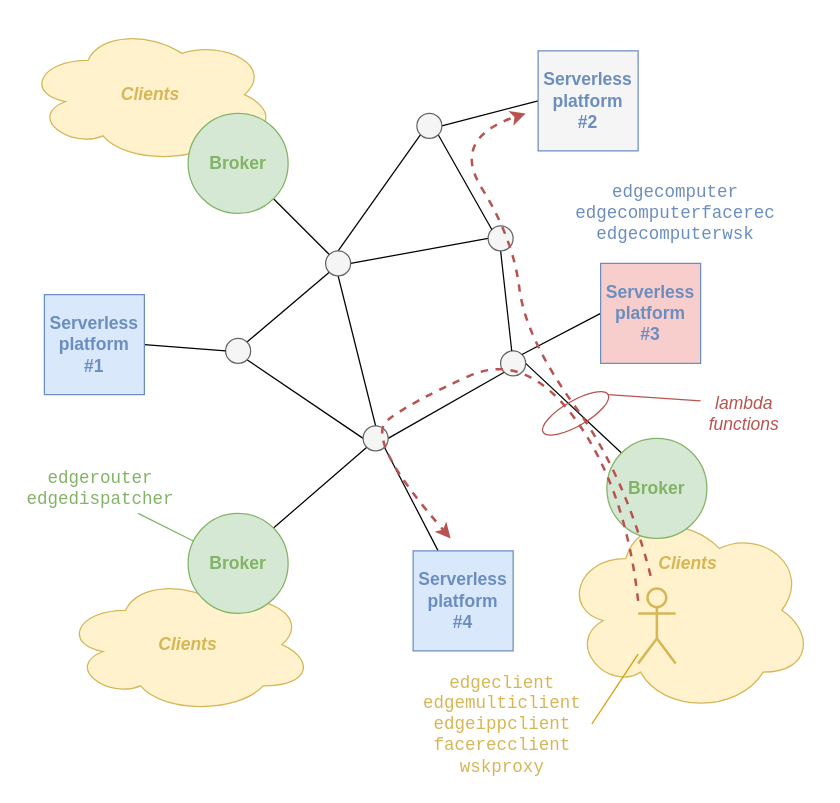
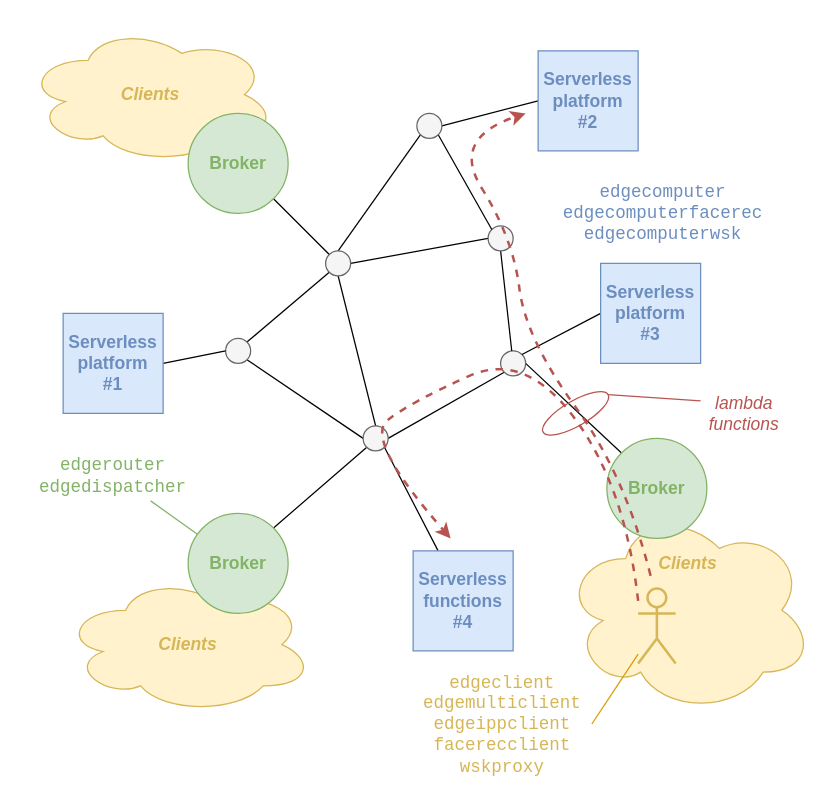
(588, 101) -> (588, 101)
(676, 213) -> (663, 213)
(651, 313) -> (651, 313)
(94, 344) -> (113, 363)
(101, 488) -> (113, 476)
(463, 601) -> (463, 601)
